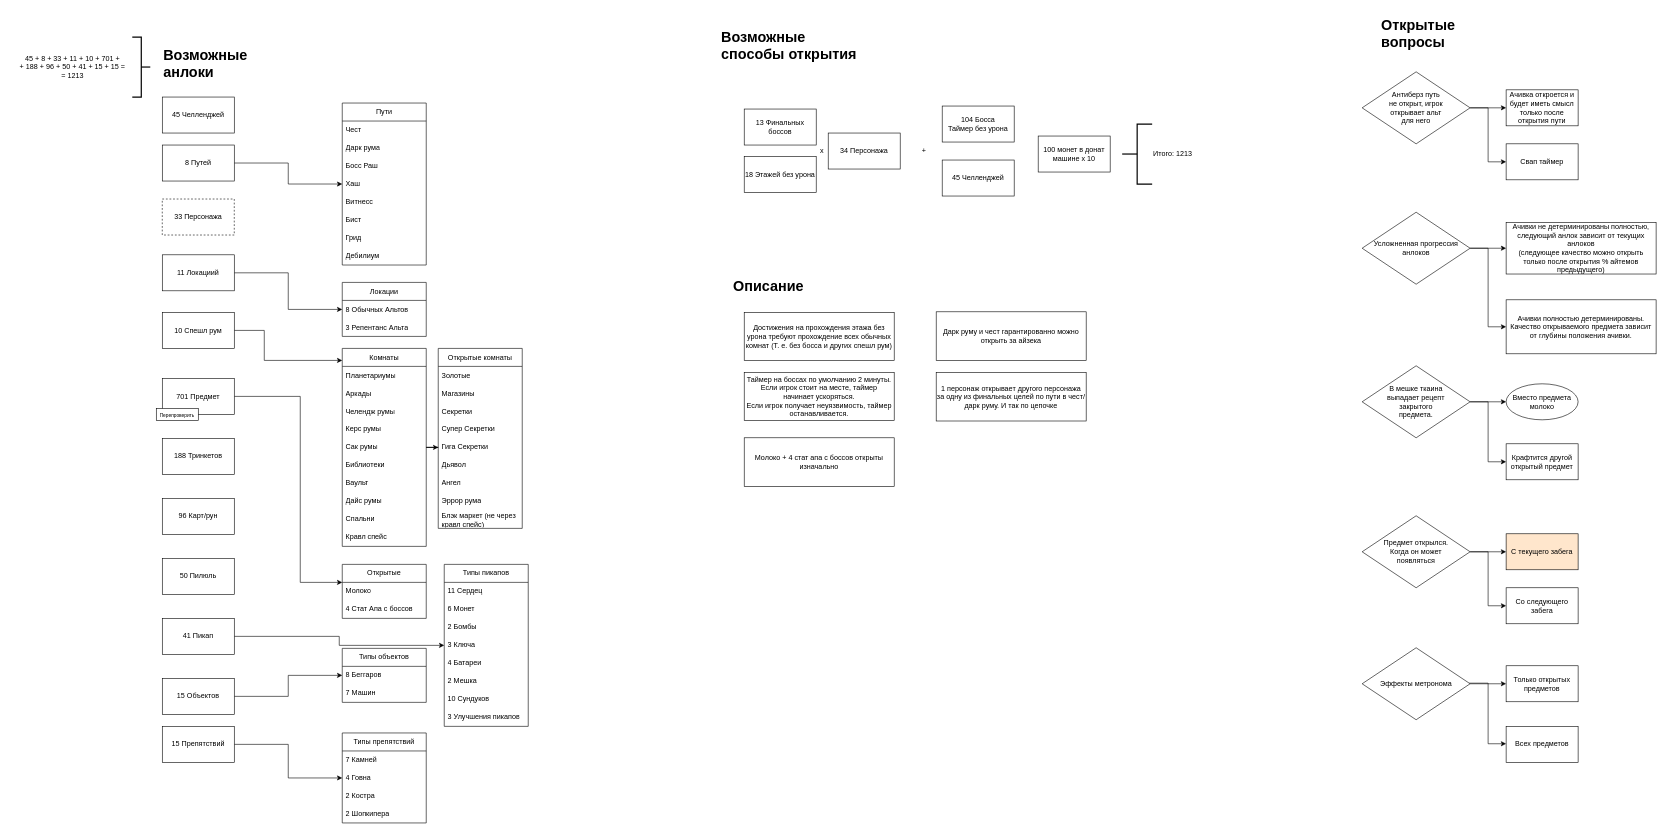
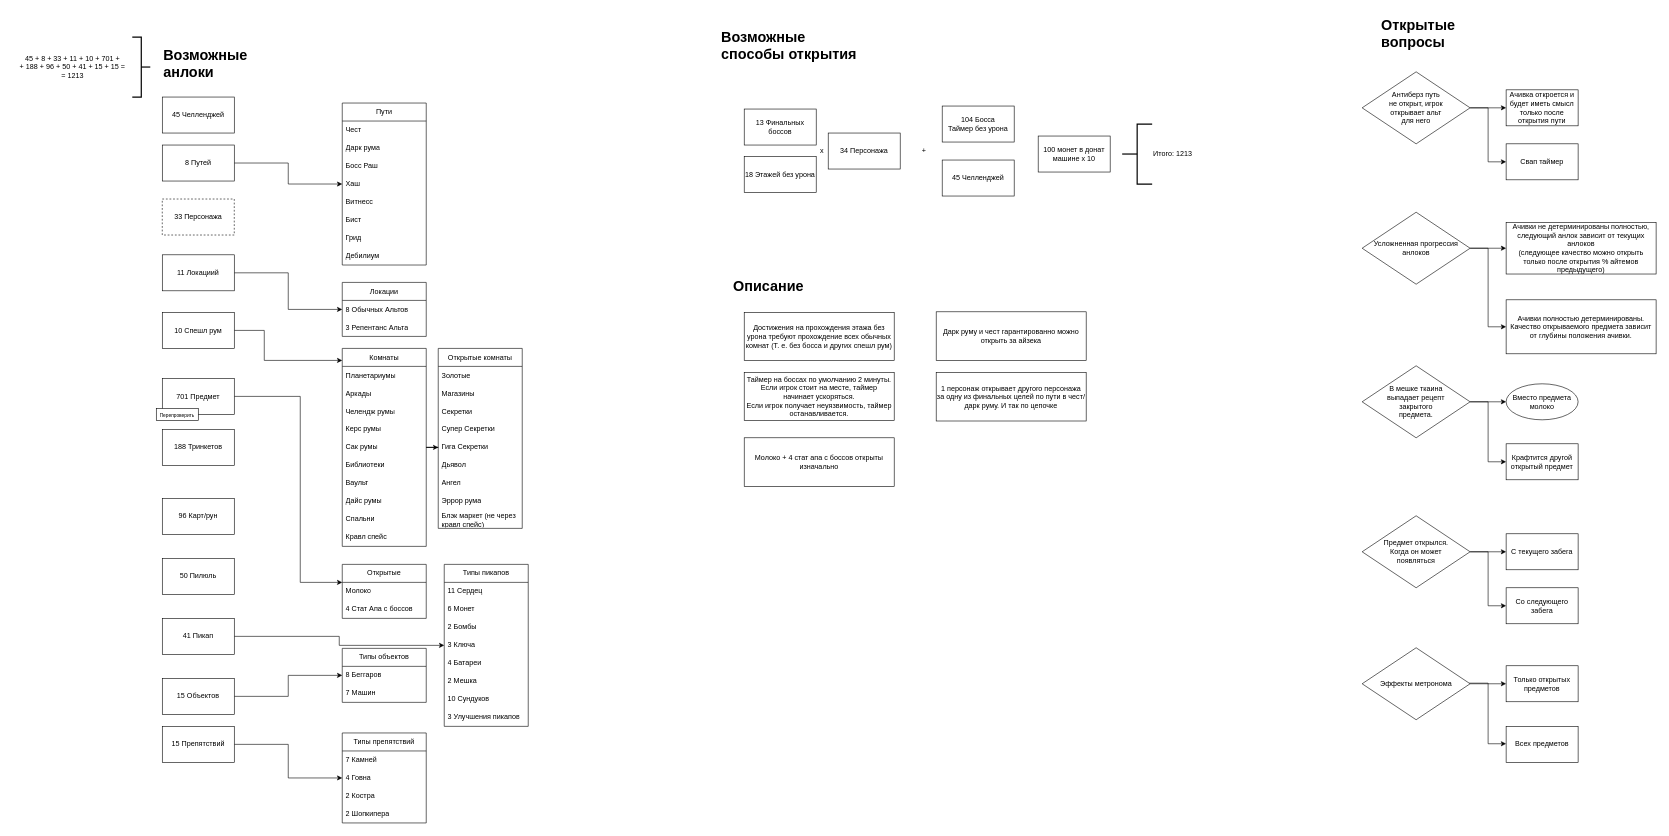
(198, 456) -> (198, 447)
(1542, 552) -> (1542, 552)
